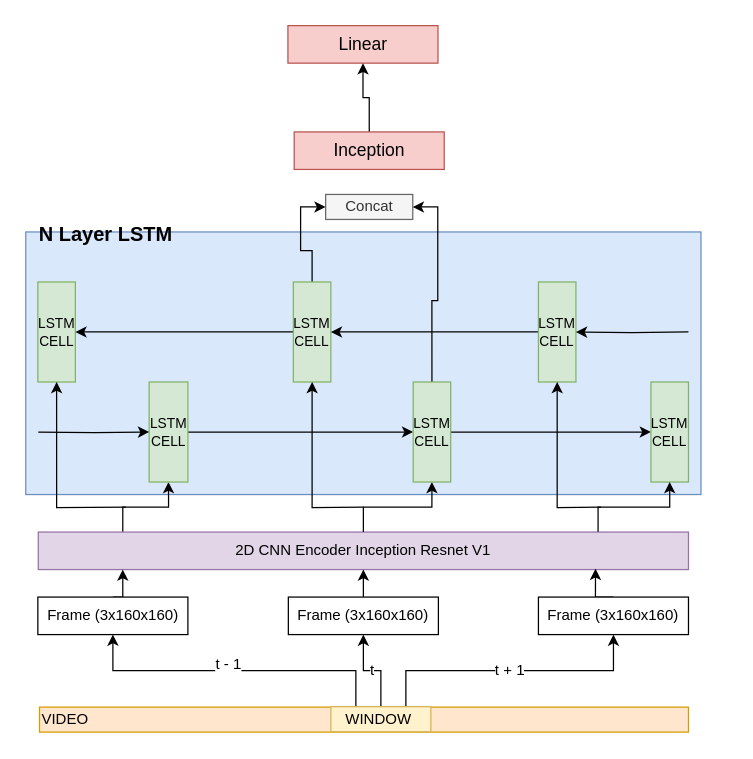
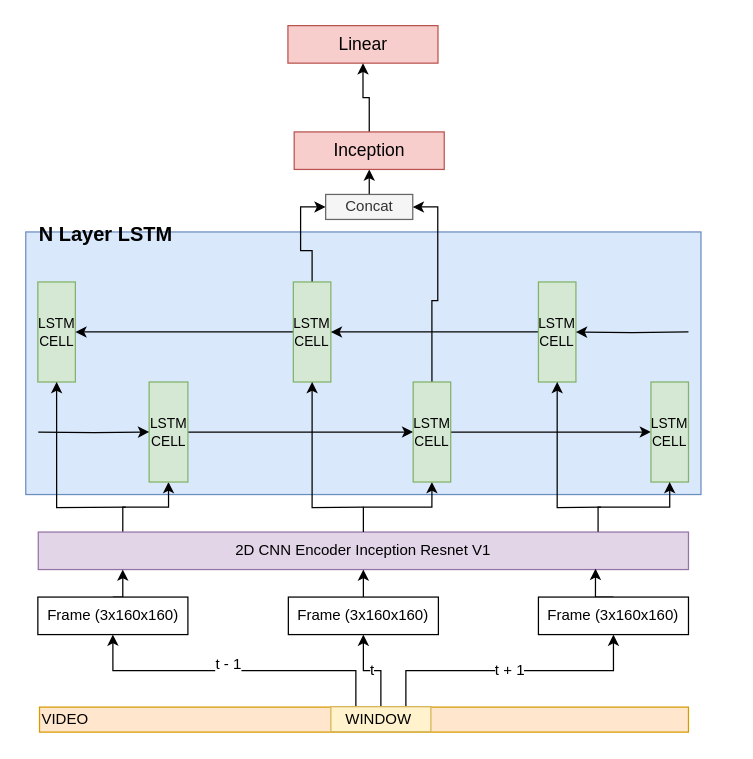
none -> (369, 186)
